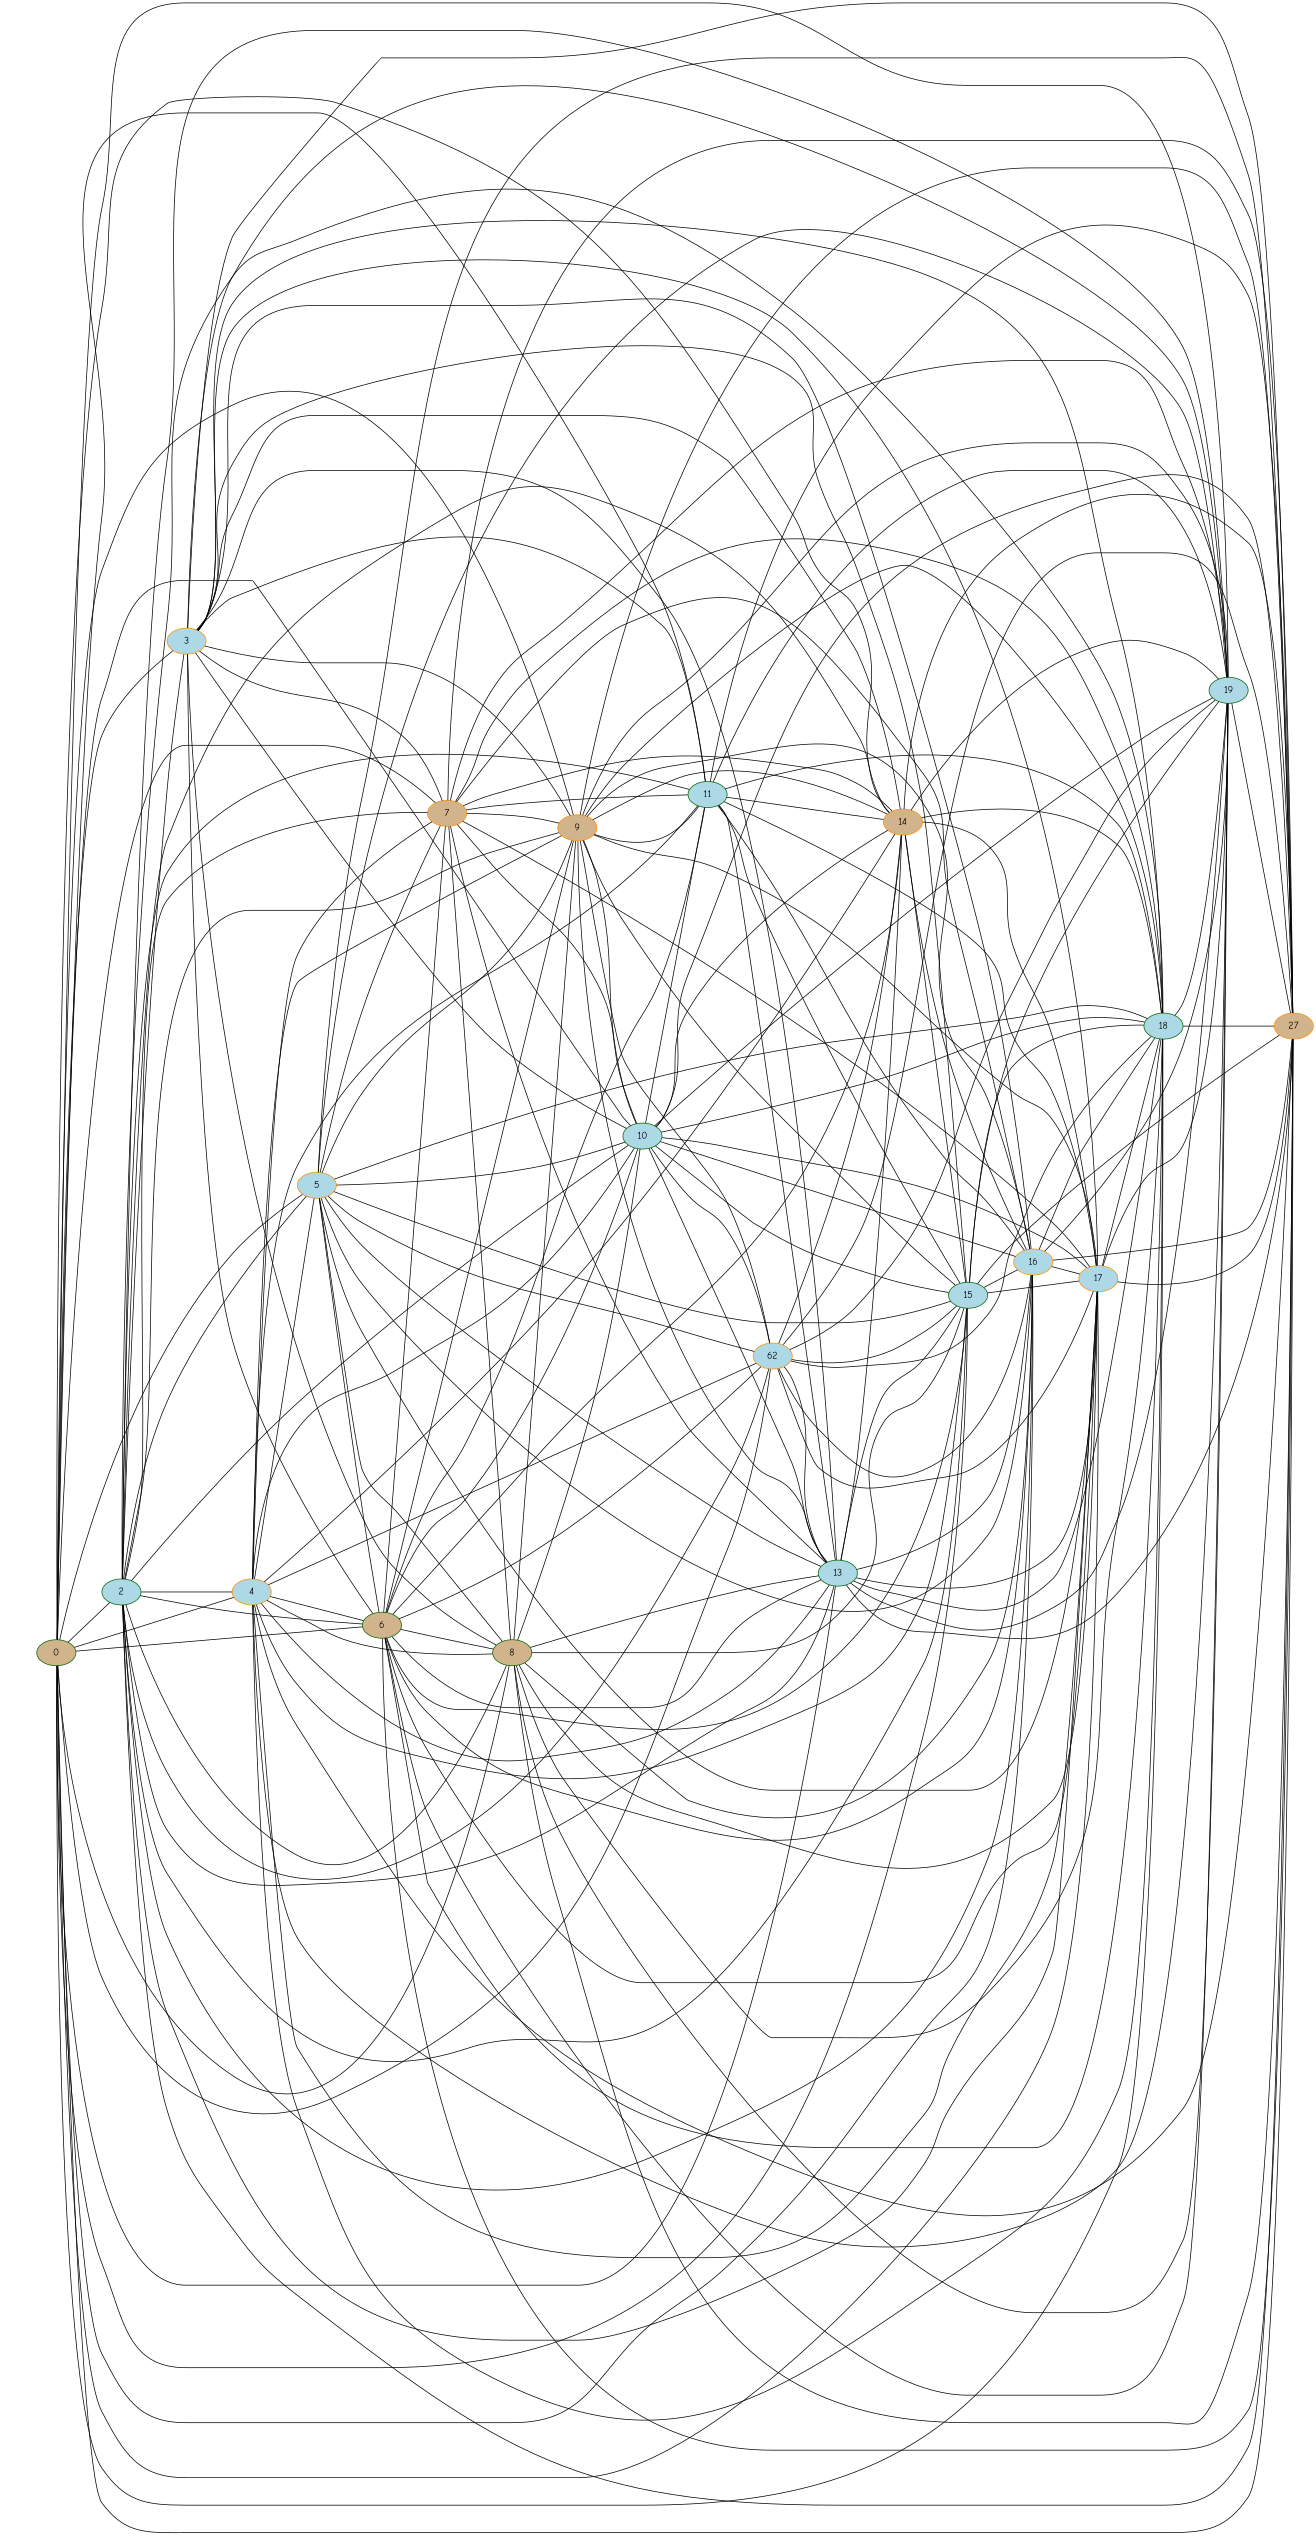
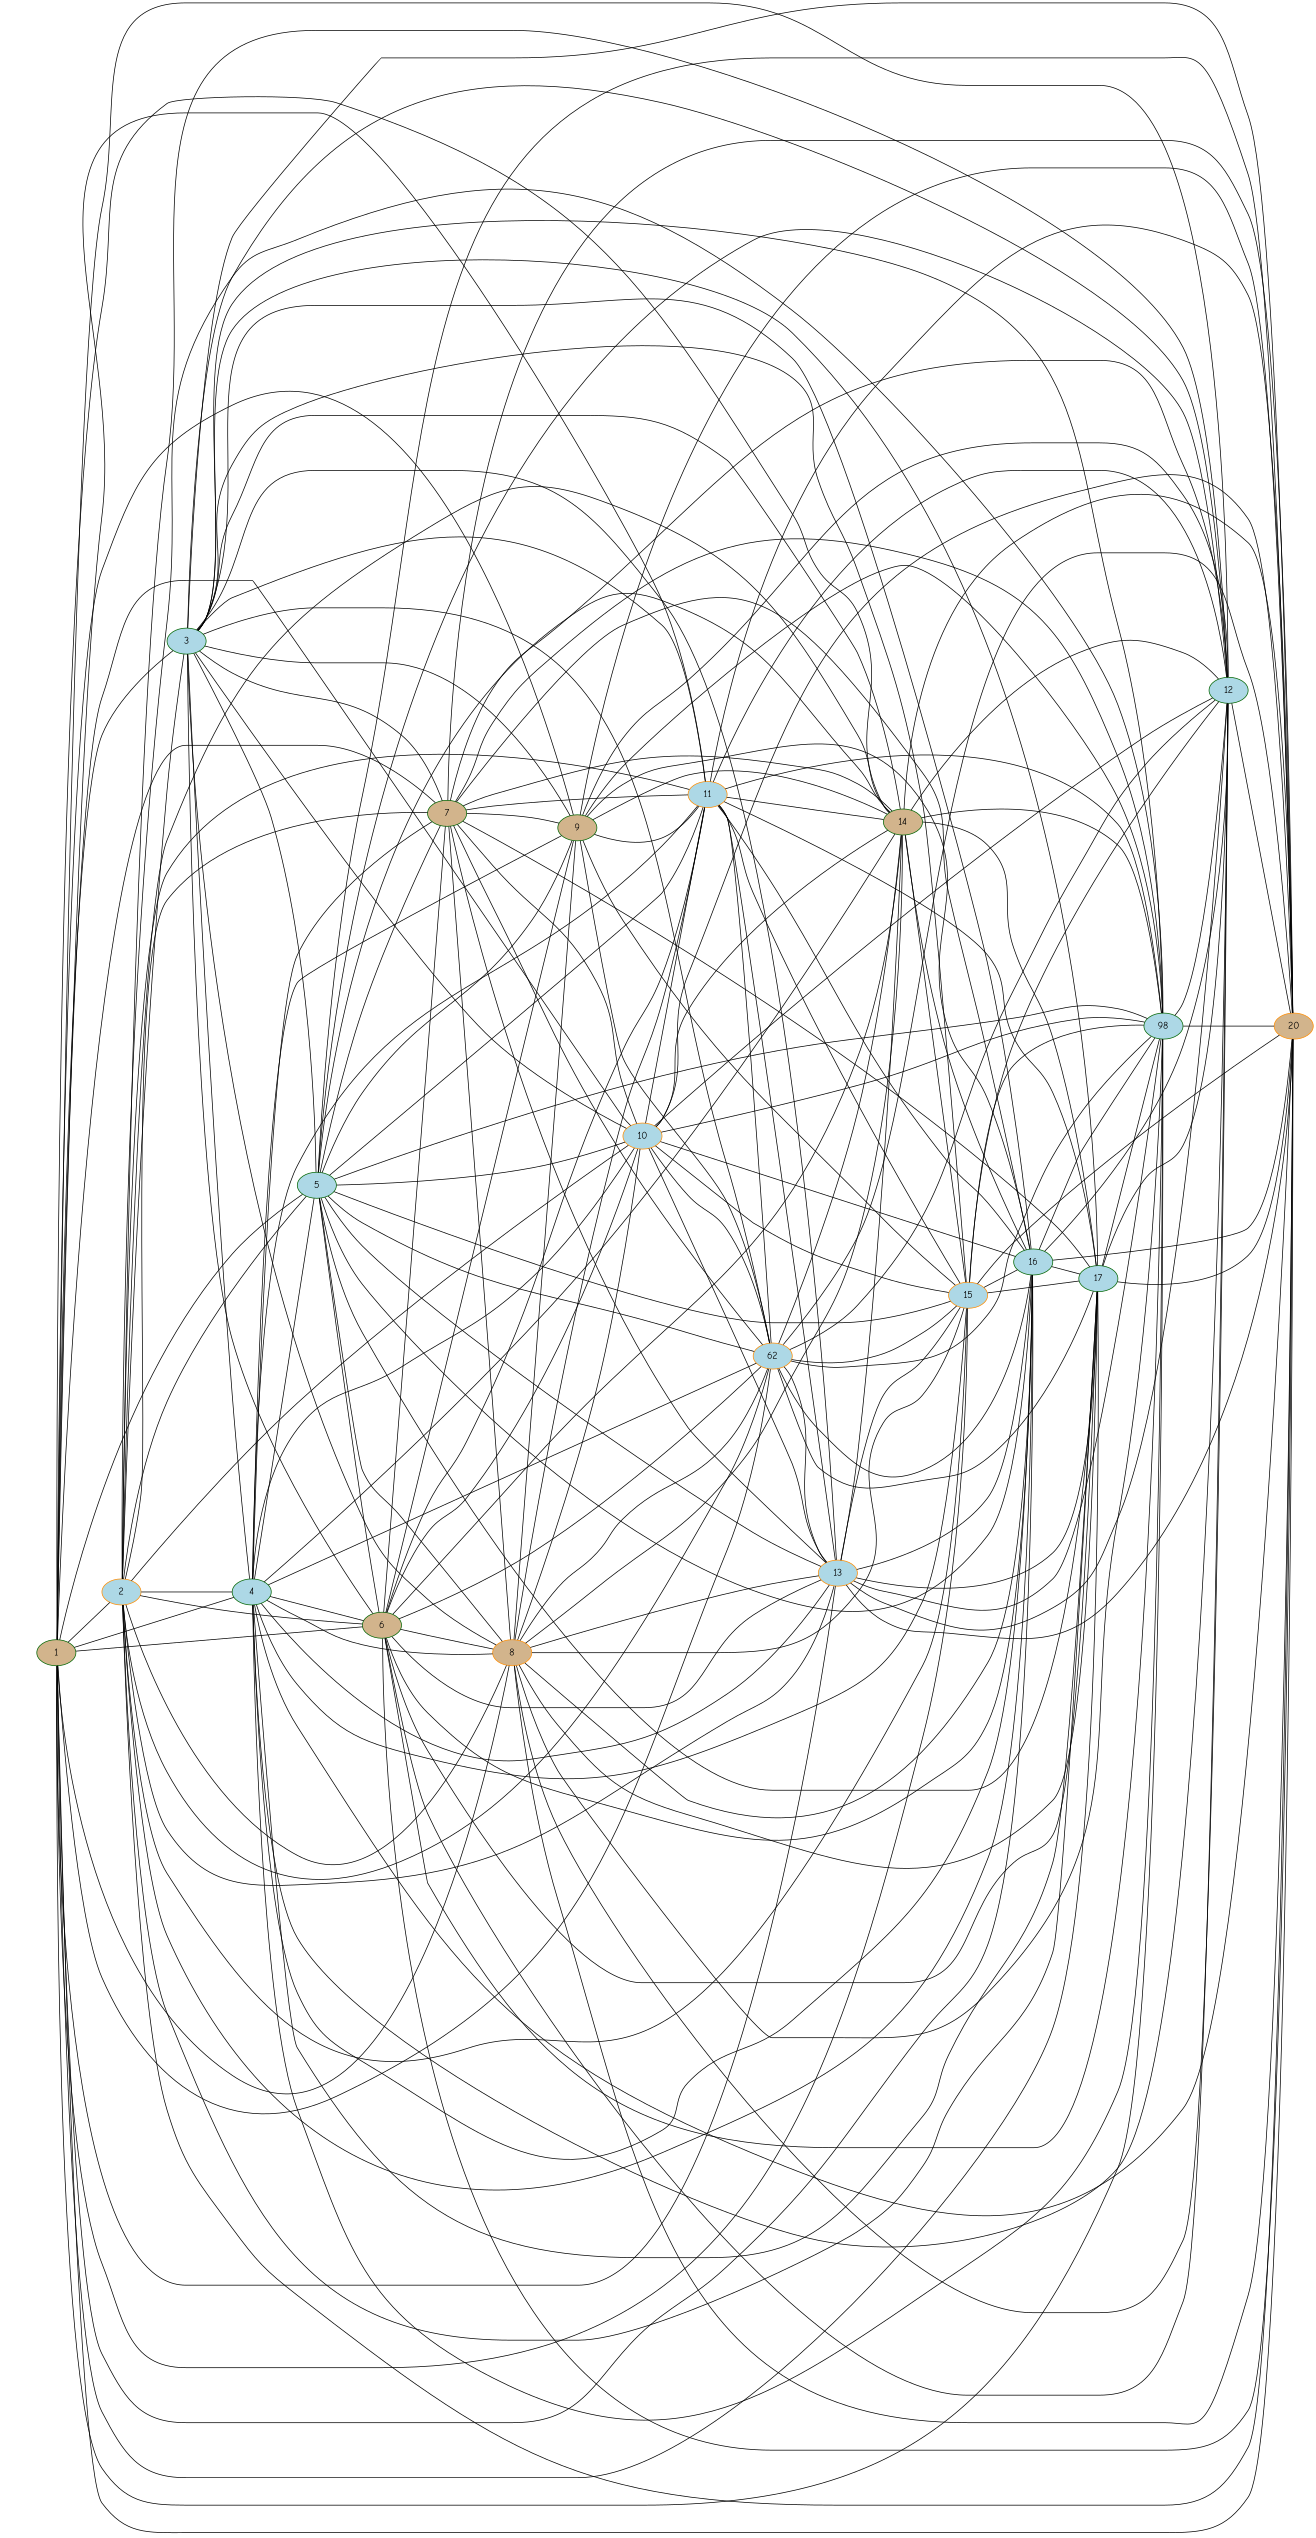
(187, 641) -> (187, 641)
(1229, 690) -> (1229, 690)
none -> (476, 709)
(708, 795) -> (708, 795)
(447, 813) -> (447, 813)
none -> (642, 814)
(903, 822) -> (903, 822)
(577, 828) -> (577, 828)
none -> (291, 904)
(610, 975) -> none
(901, 993) -> none
none -> (523, 1013)
(1163, 1026) -> (1163, 1026)
(1294, 1026) -> (1294, 1026)
(164, 1067) -> none
none -> (752, 1073)
none -> (581, 1084)
none -> (213, 1117)
(642, 1136) -> (642, 1136)
(872, 1175) -> none
(317, 1185) -> (317, 1185)
none -> (597, 1220)
(635, 1228) -> none
(1033, 1262) -> (1033, 1262)
(1098, 1279) -> (1098, 1279)
(968, 1295) -> (968, 1295)
none -> (835, 1299)
none -> (644, 1502)
(838, 1573) -> (838, 1573)
(121, 1592) -> (121, 1592)
(252, 1592) -> (252, 1592)
(56, 1653) -> (56, 1653)
(512, 1653) -> (512, 1653)
(786, 1695) -> none
none -> (682, 2091)
